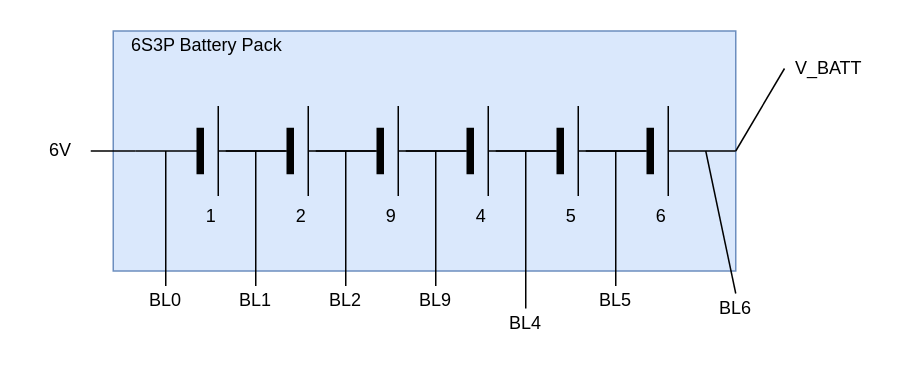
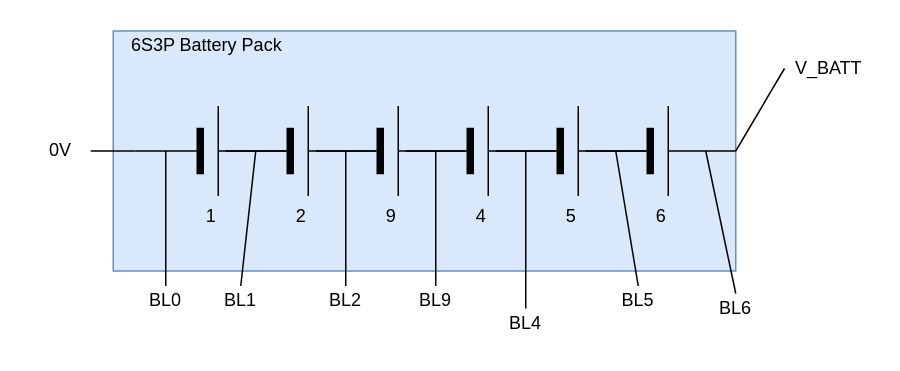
(61, 151) -> (61, 151)
(256, 301) -> (241, 301)
(616, 301) -> (638, 301)
